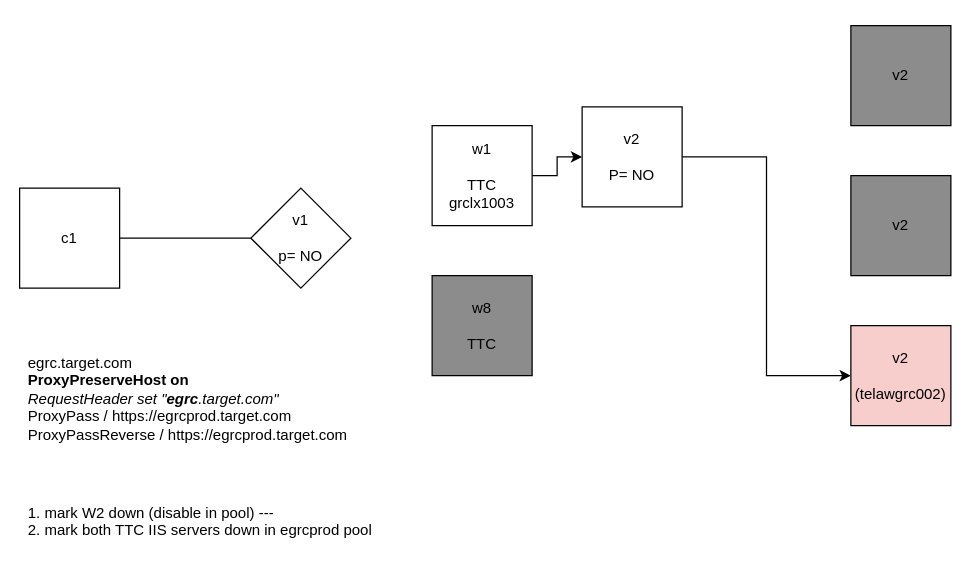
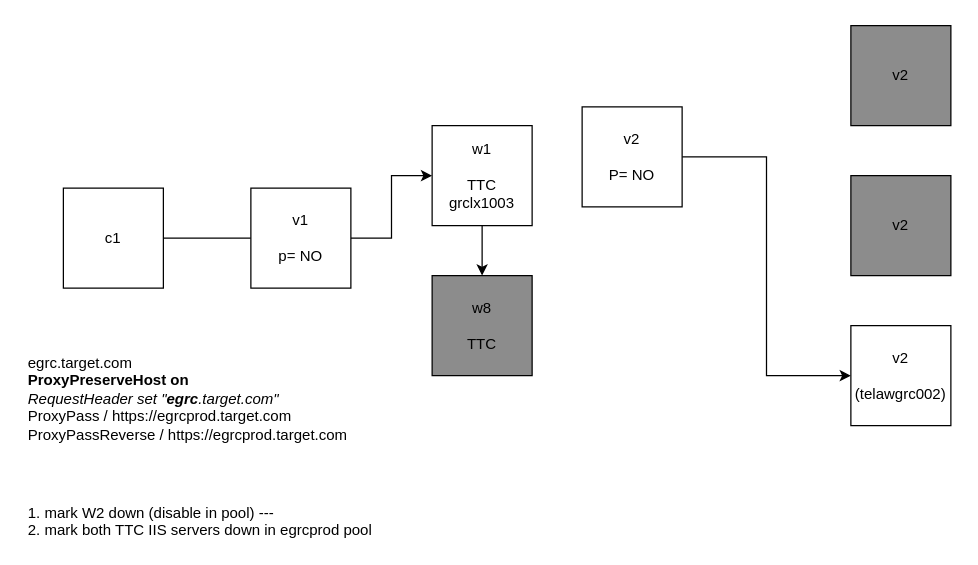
(557, 170) -> (482, 247)
none -> (391, 211)
(69, 238) -> (113, 238)
(301, 238) -> (301, 238)
(901, 376) -> (901, 376)
